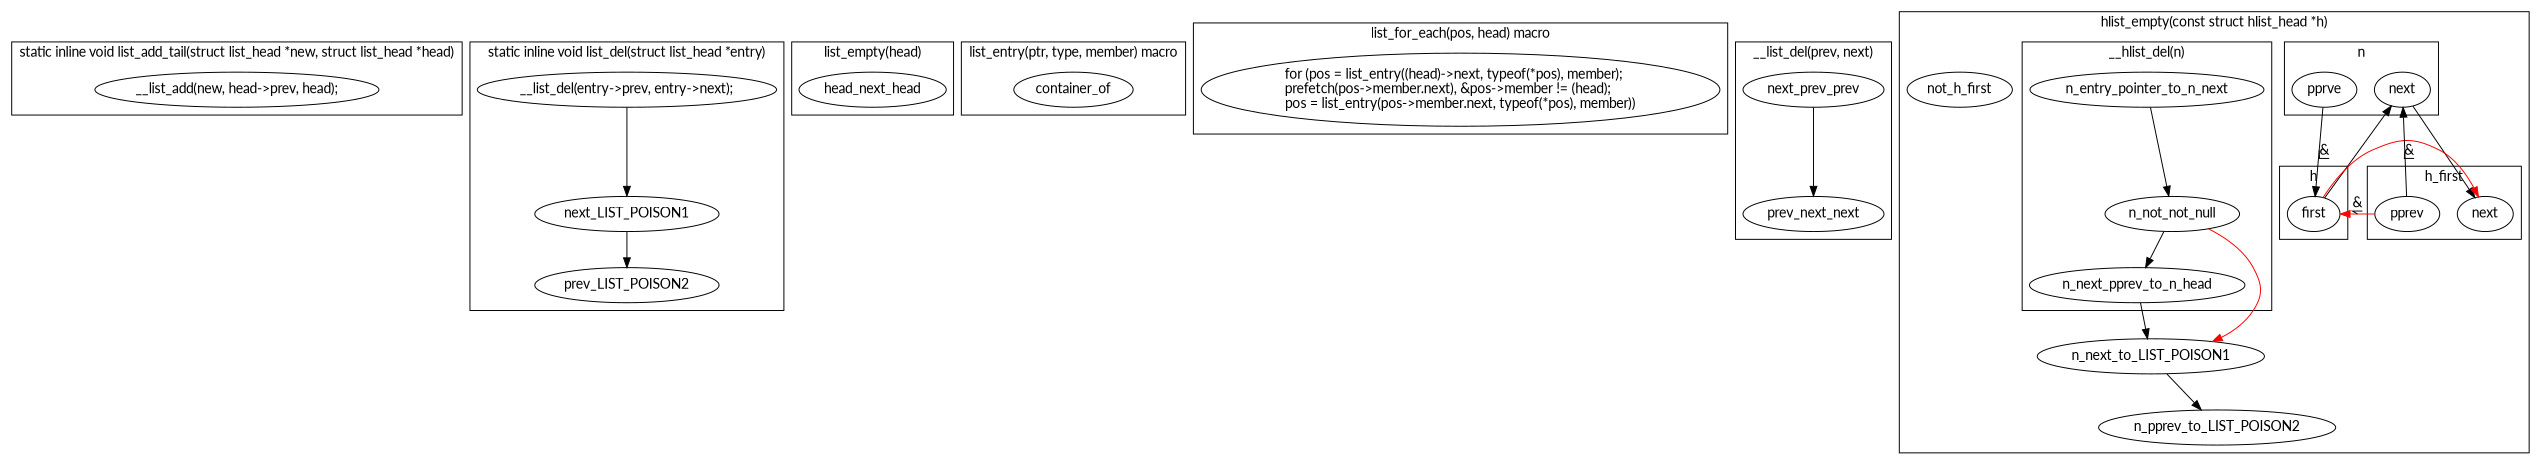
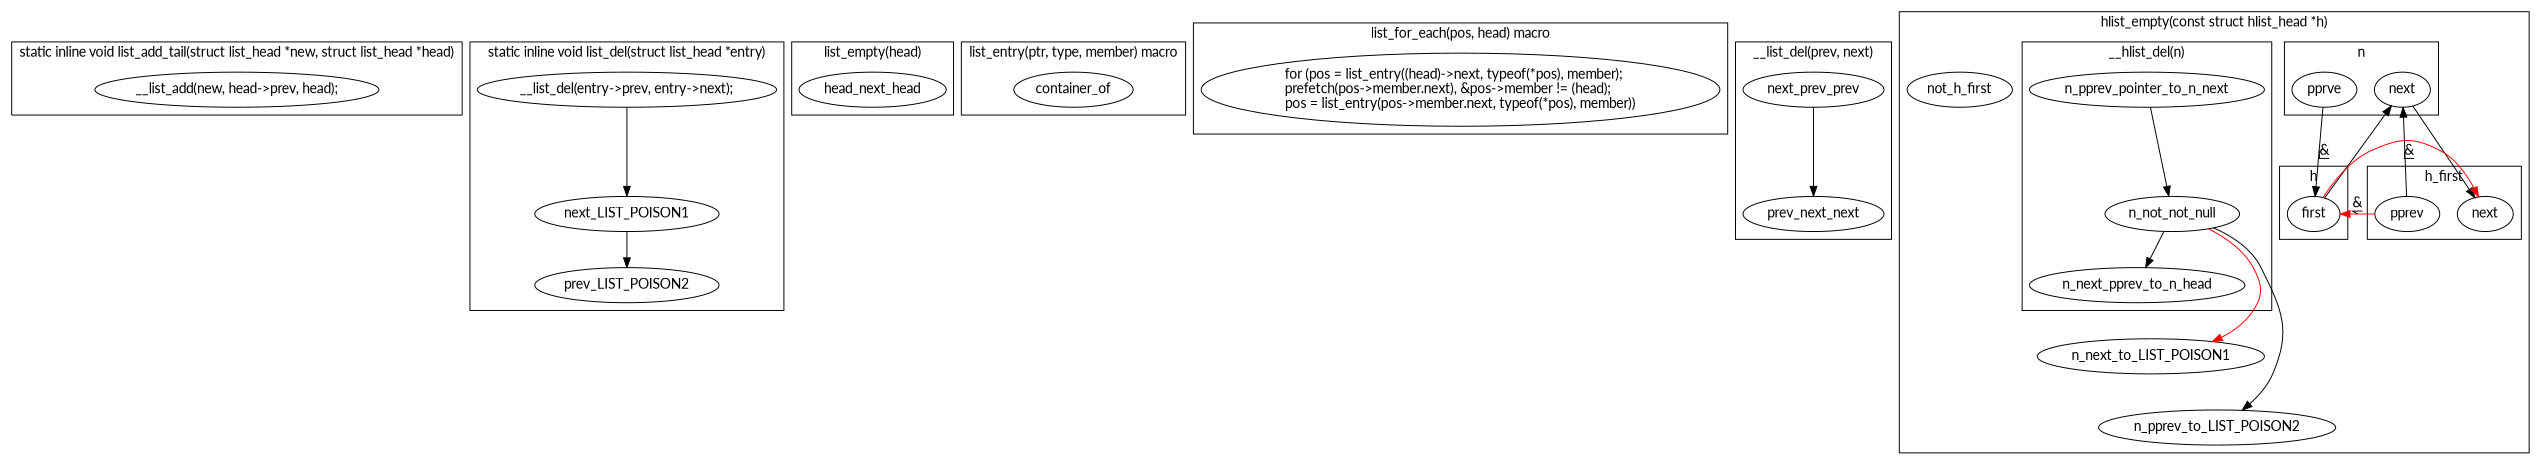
(2147, 90) -> (2147, 90)
(2143, 317) -> none
(2181, 388) -> (2279, 307)
